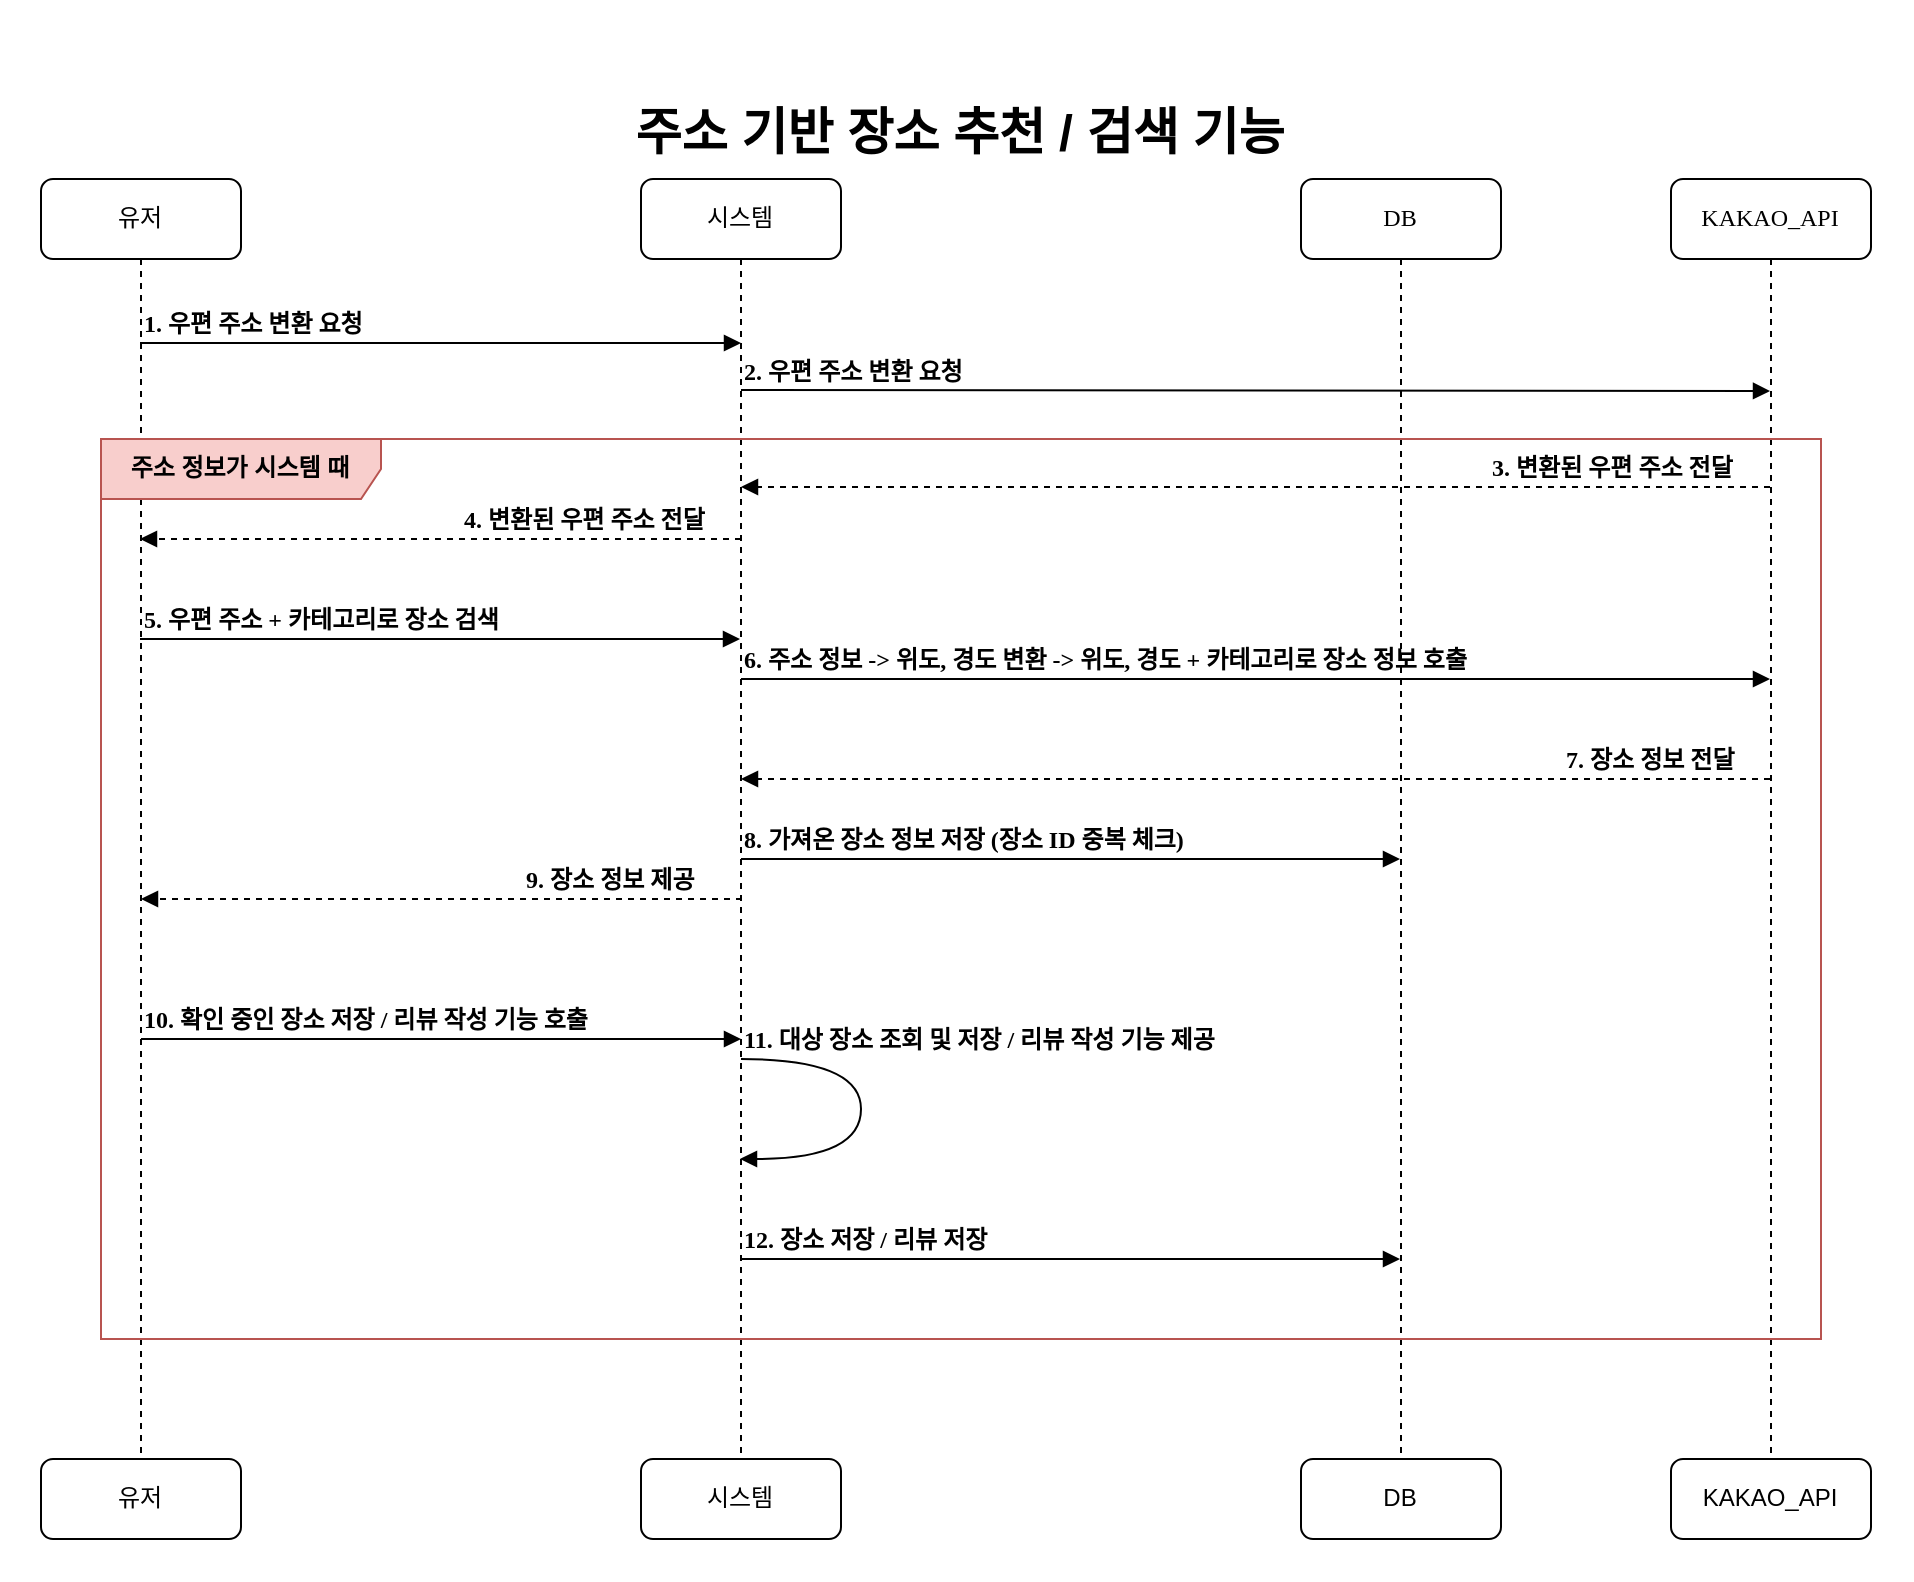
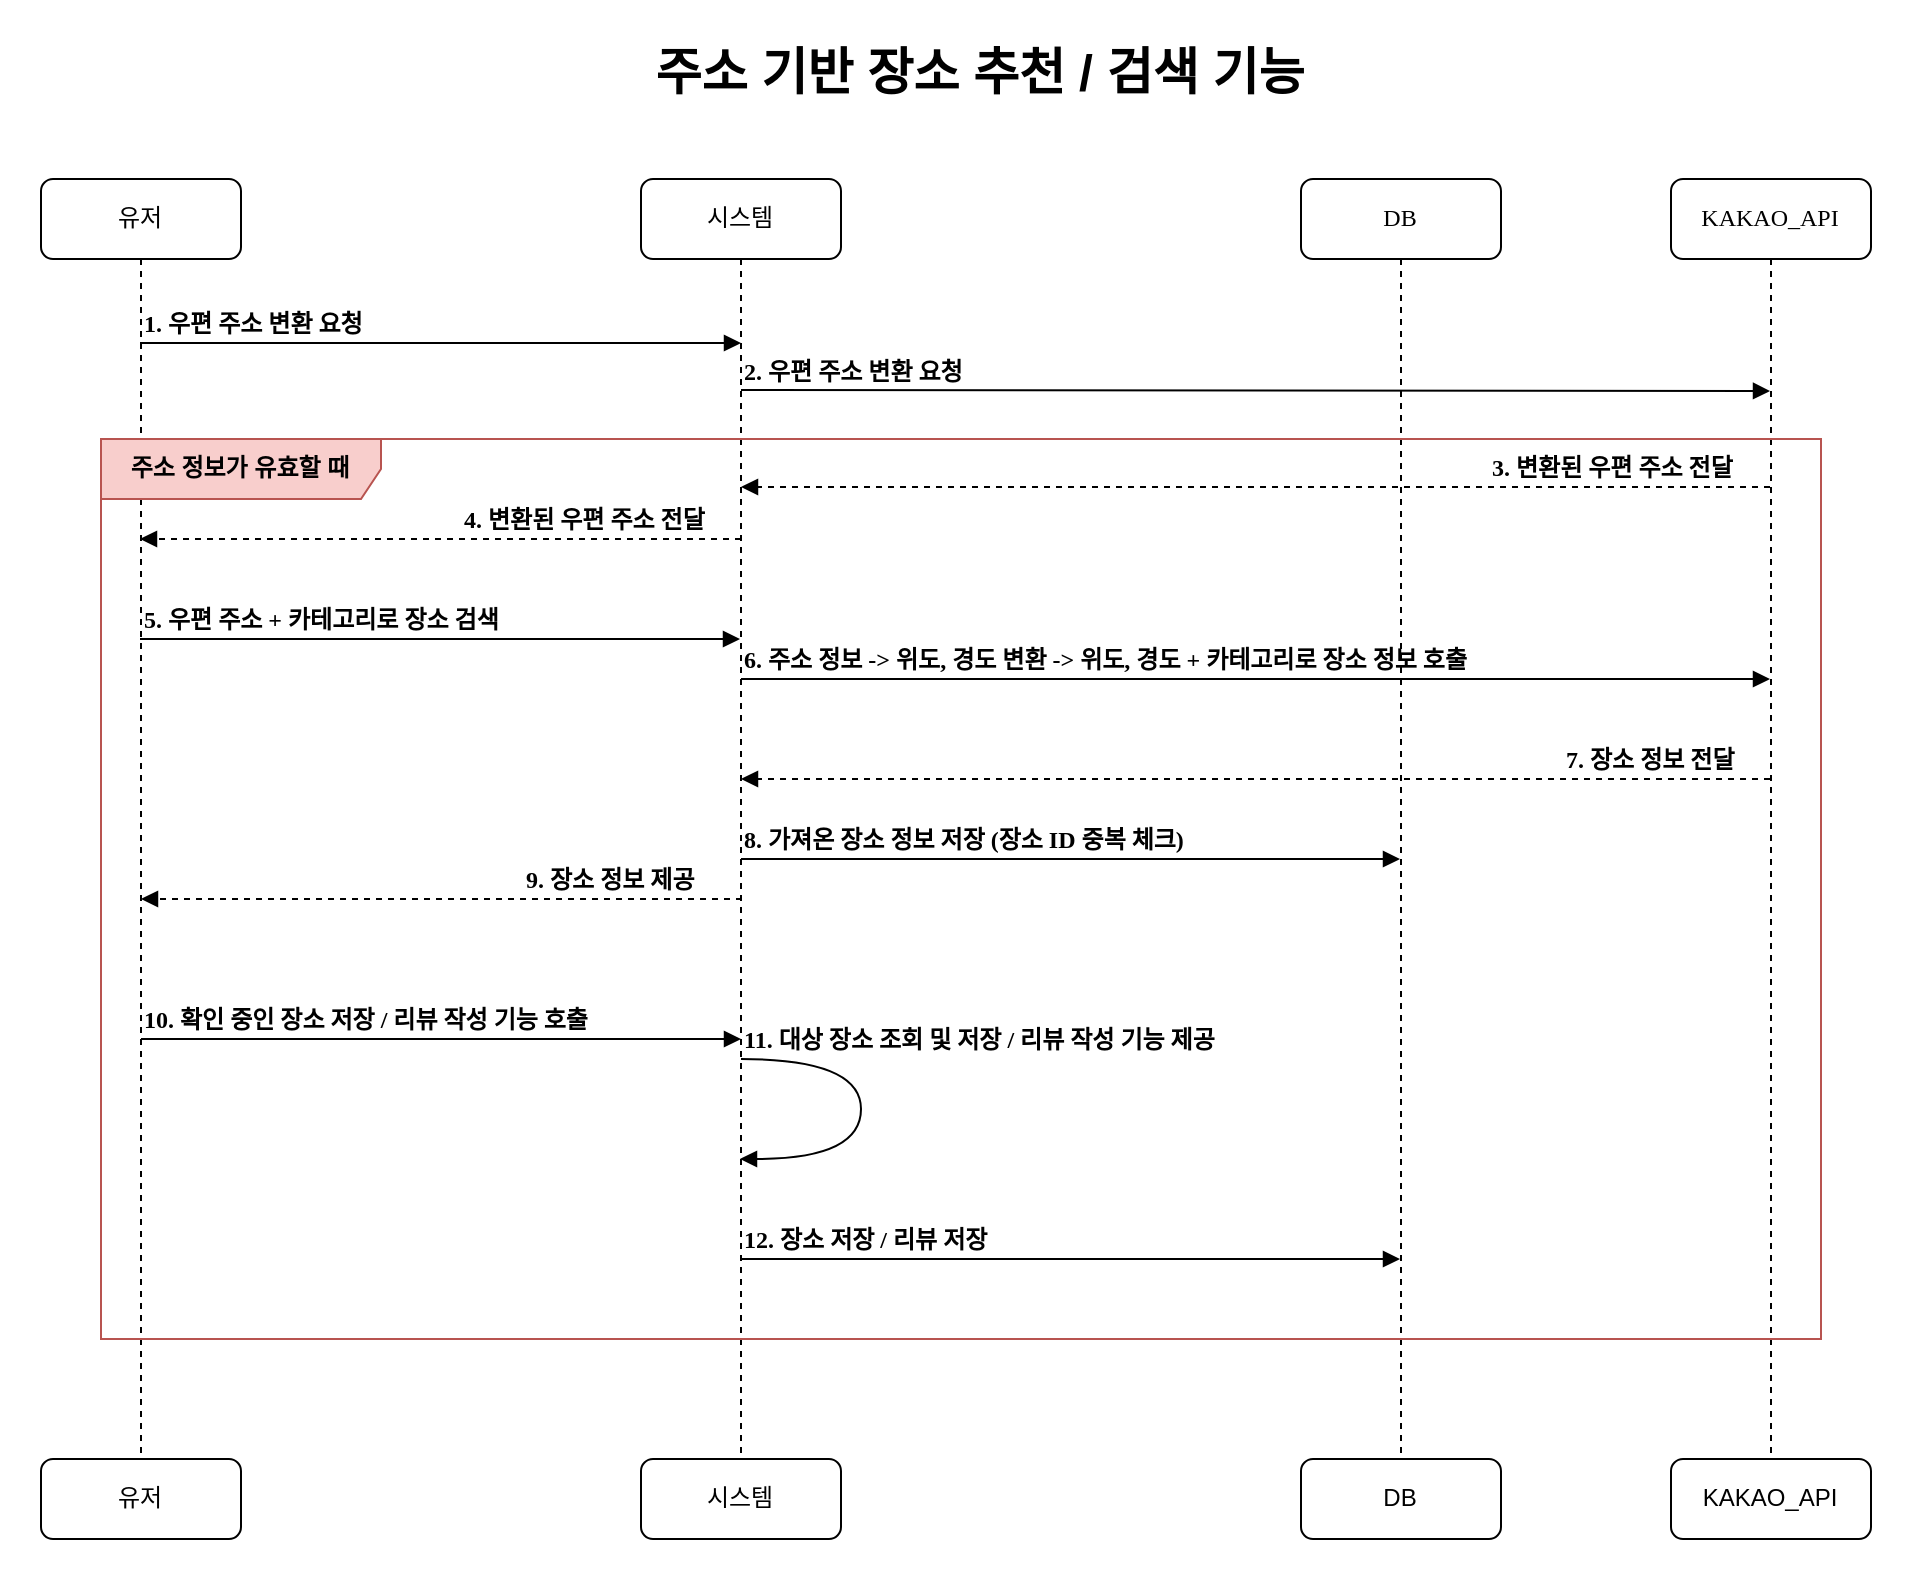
(961, 131) -> (981, 71)
(241, 469) -> (241, 469)
